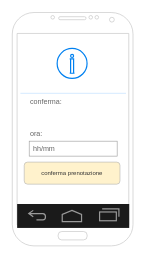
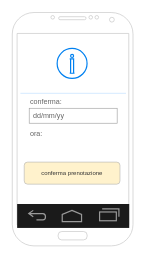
none -> (73, 116)
(73, 149) -> none
